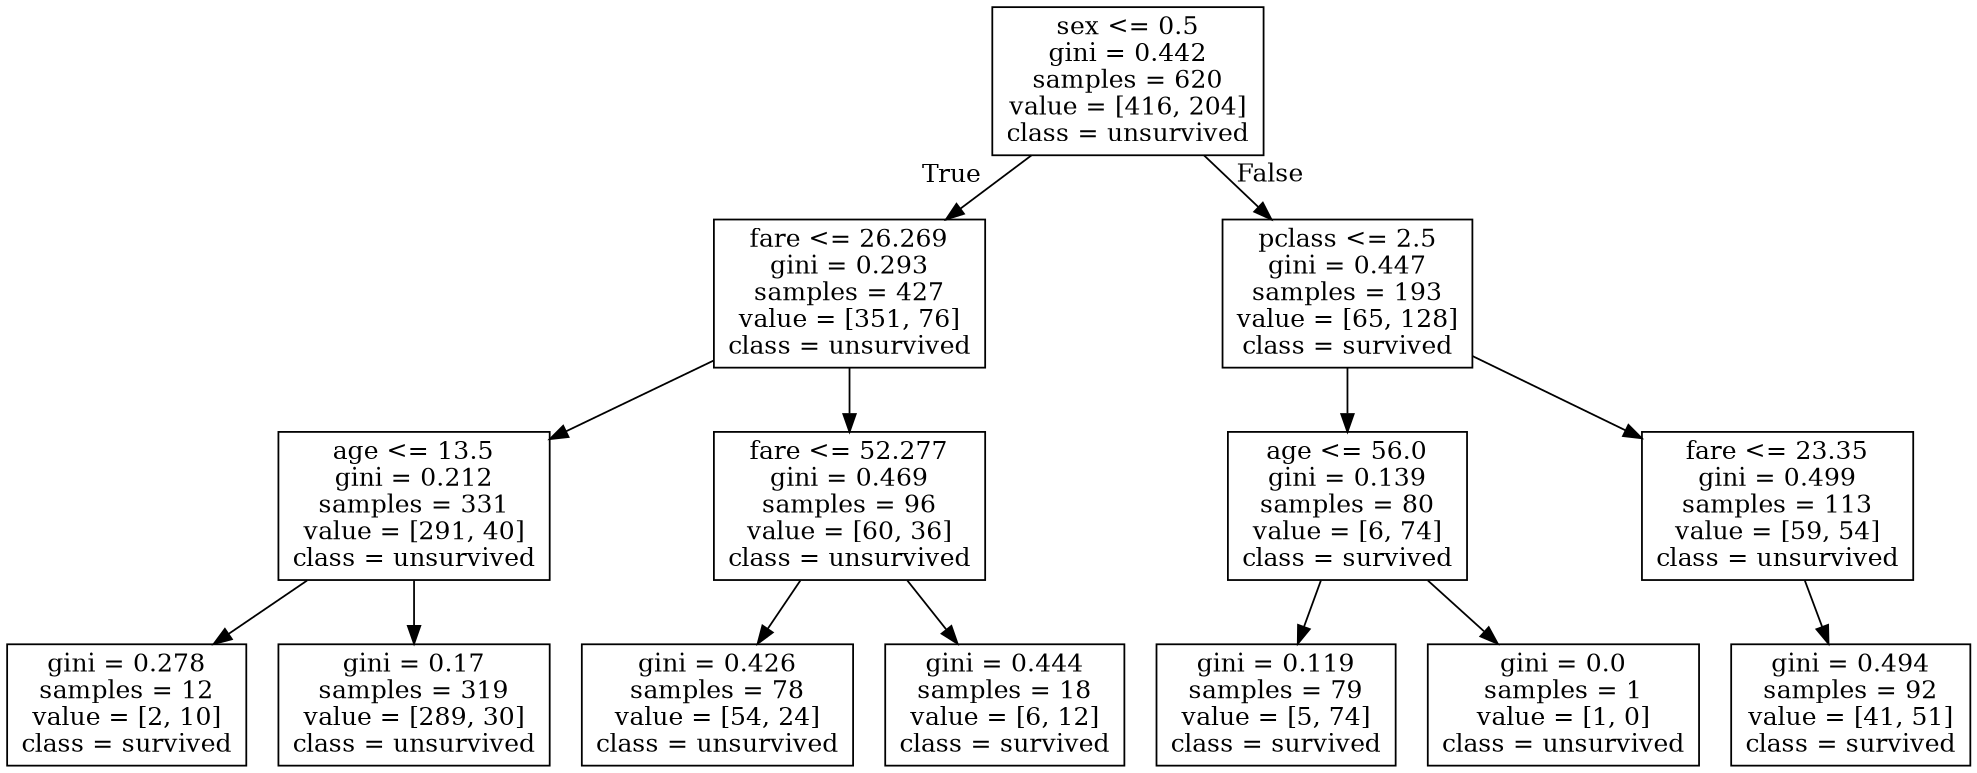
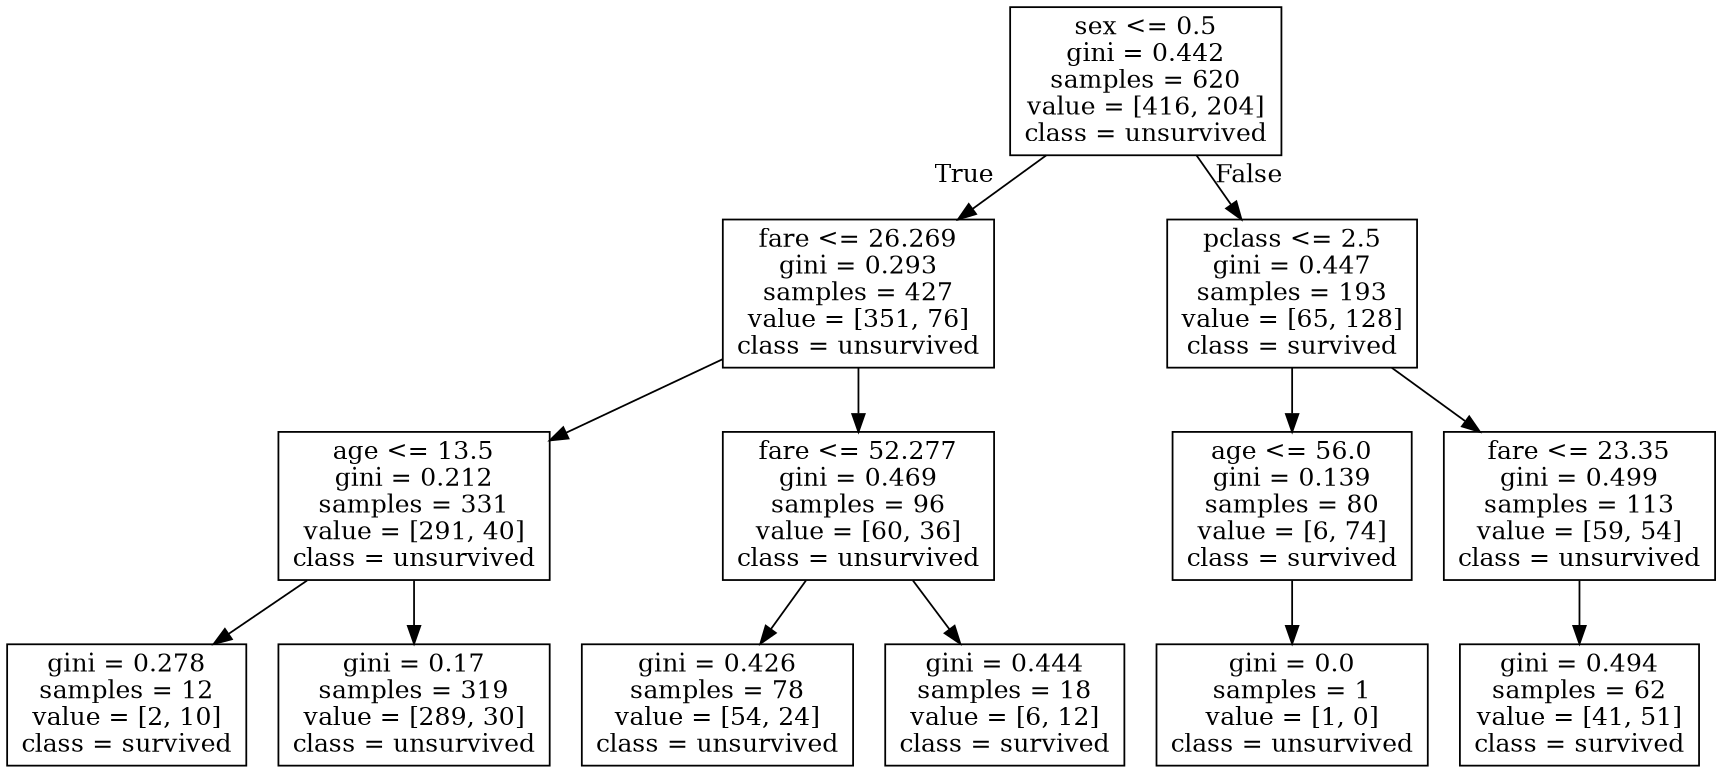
(1276, 705) -> none
(1851, 705) -> (1579, 705)
